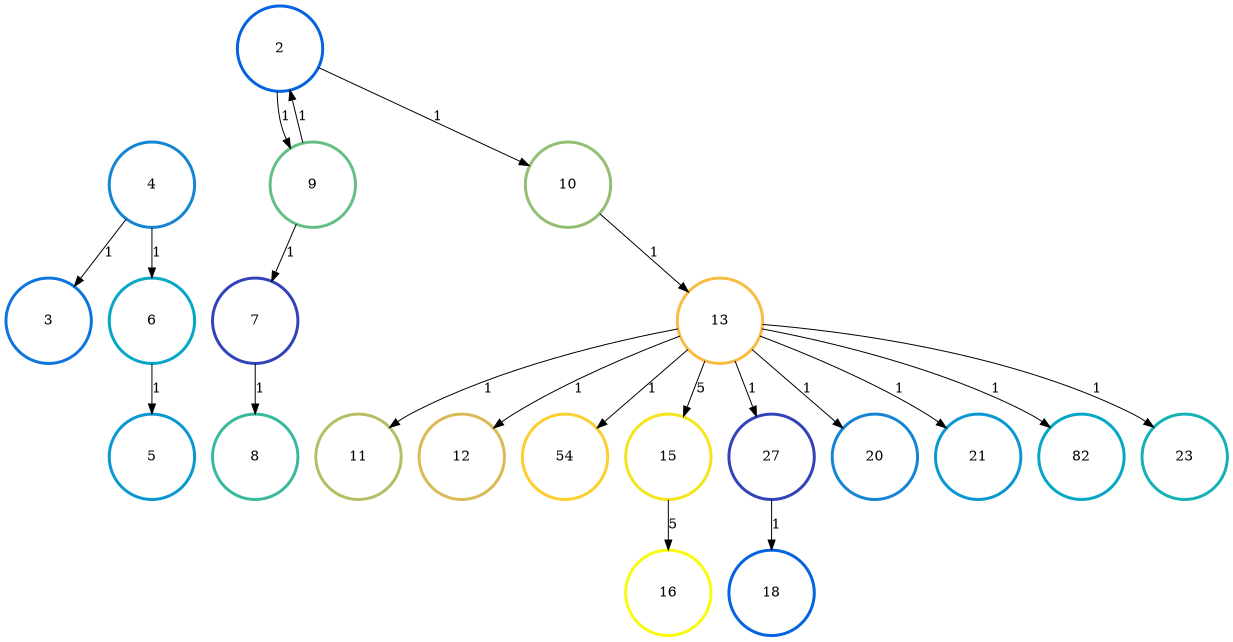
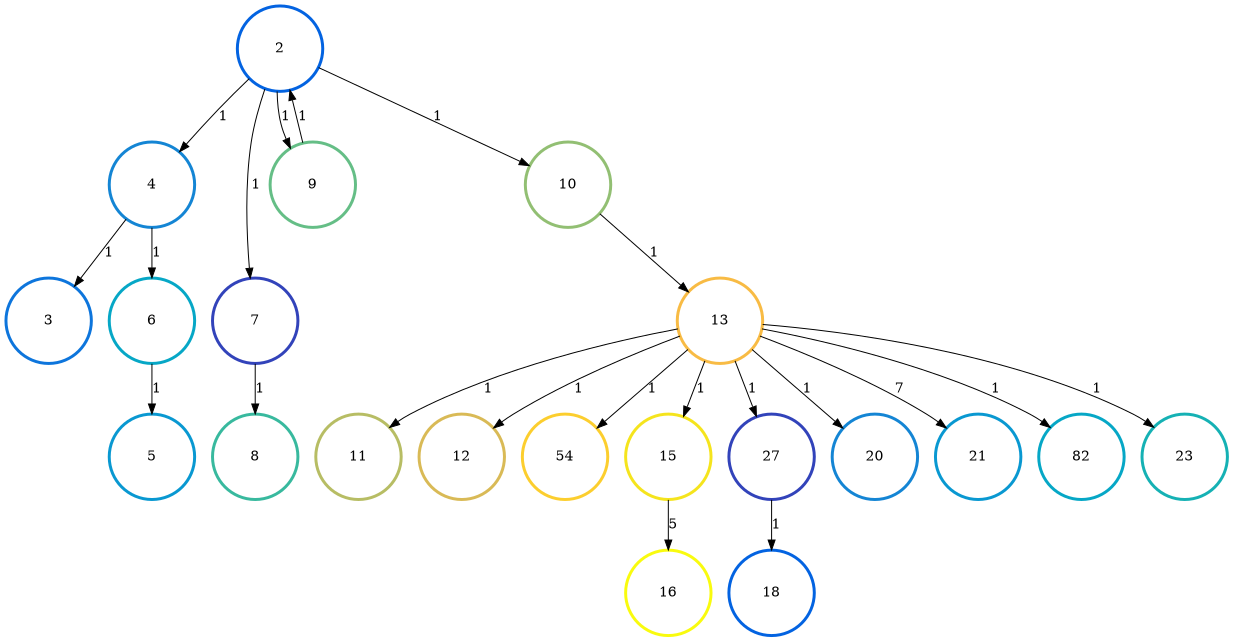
none -> (217, 111)
(286, 248) -> (248, 178)
(701, 389) -> (701, 389)
(900, 389) -> (900, 389)
